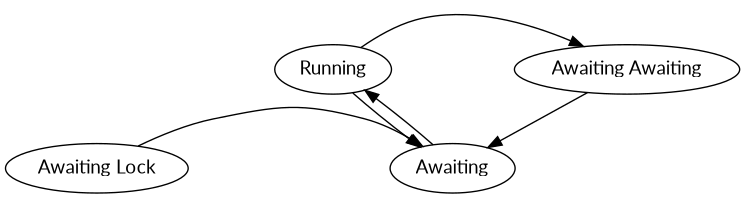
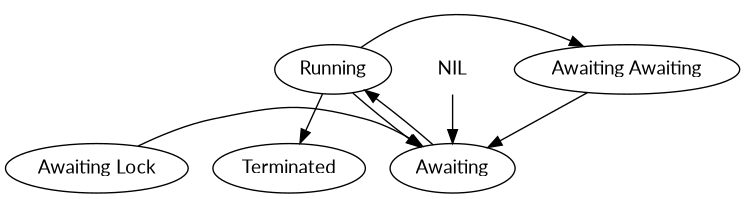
none -> (453, 69)
none -> (289, 168)
